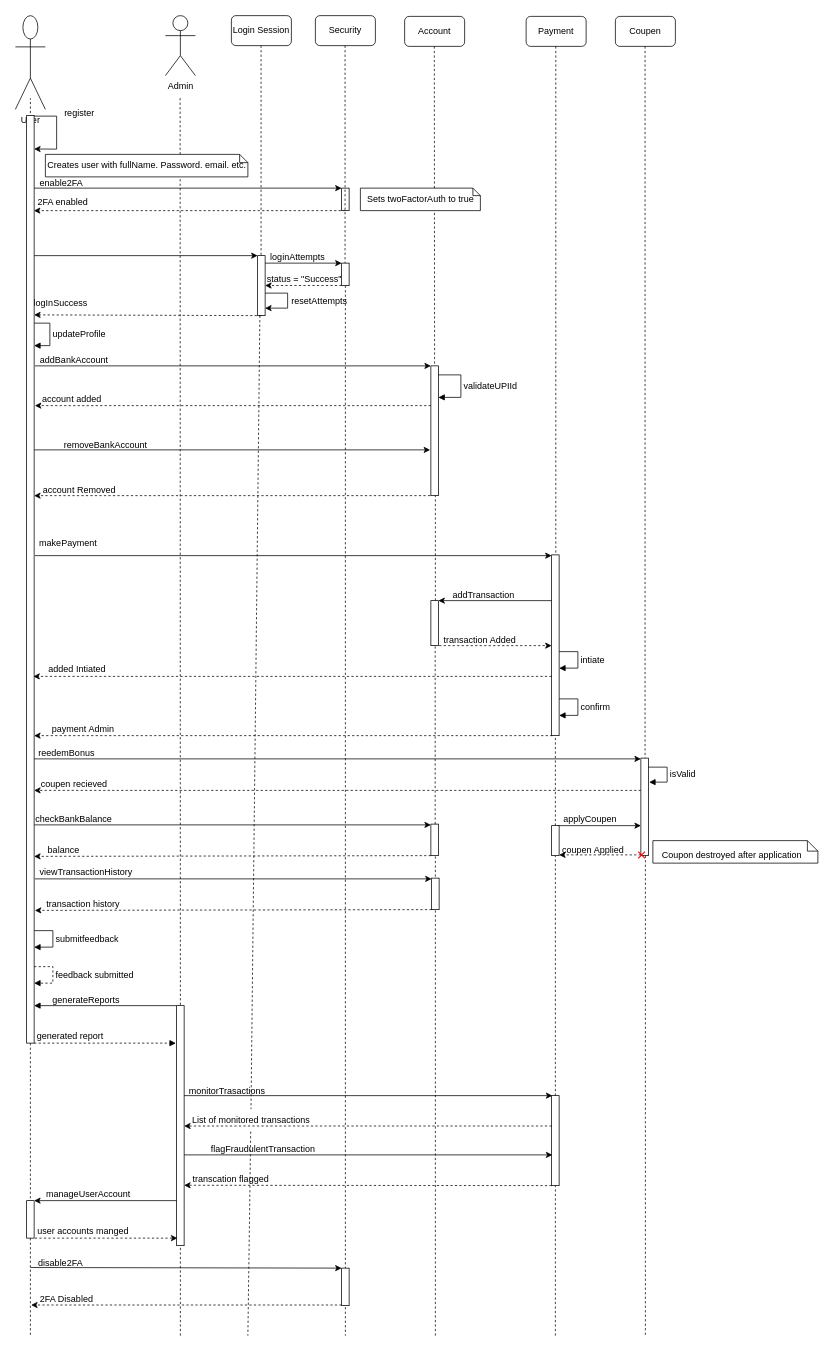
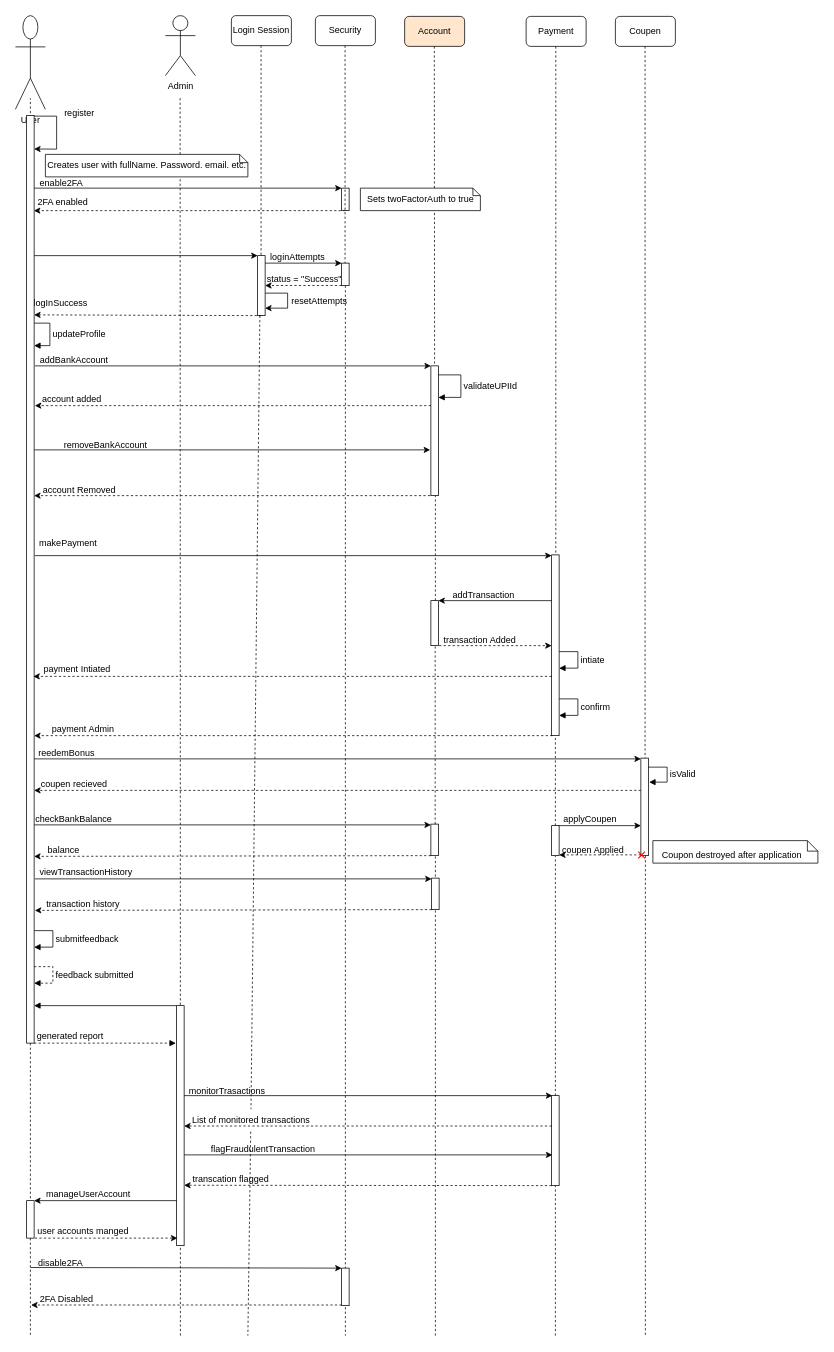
(435, 31) -> (435, 31)
(77, 669) -> (77, 669)
(86, 1000) -> none
